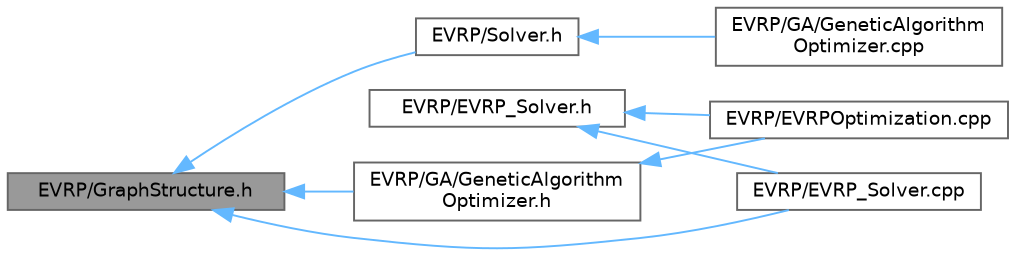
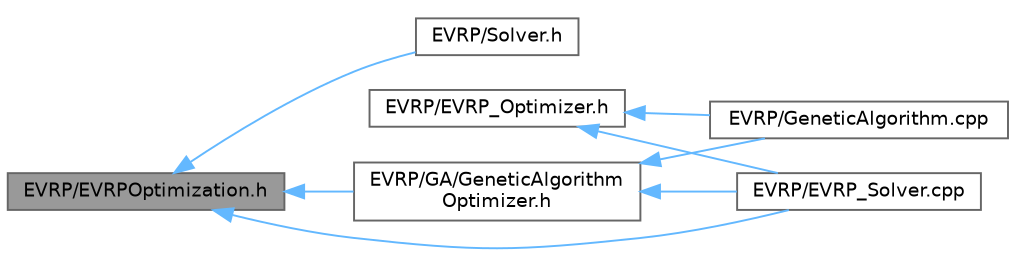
(859, 37) -> none
(497, 108) -> (497, 108)
(859, 120) -> (859, 120)
(146, 192) -> (146, 192)
none -> (699, 192)
